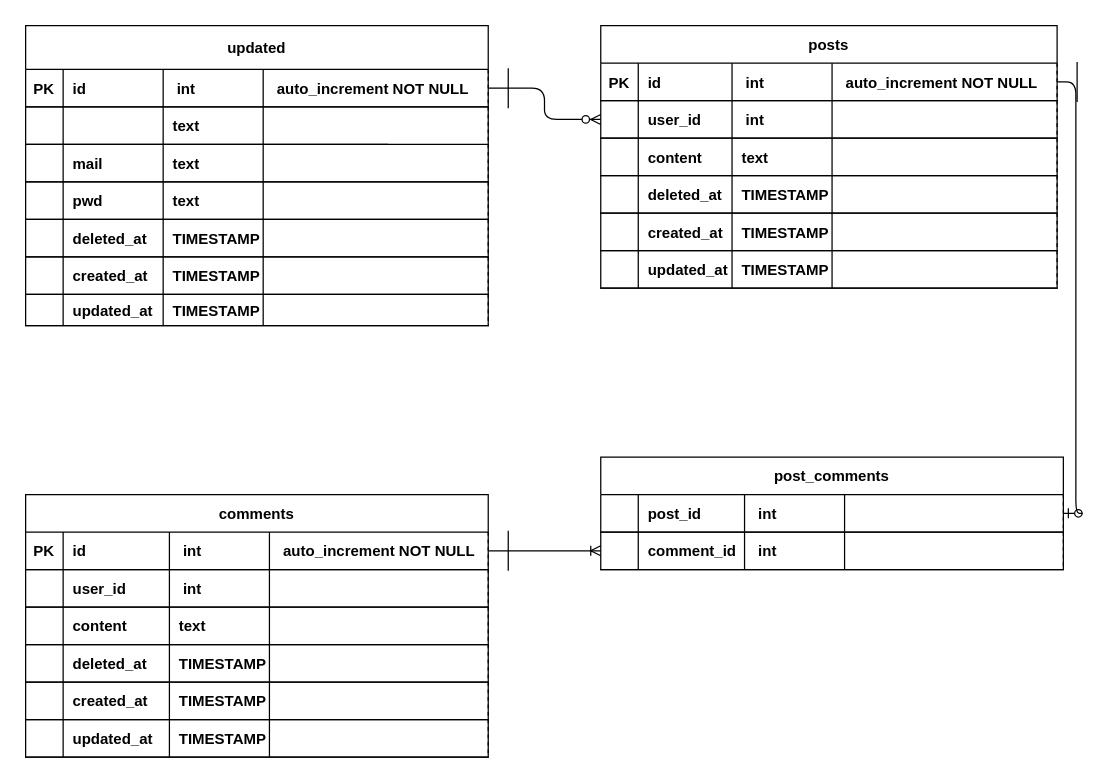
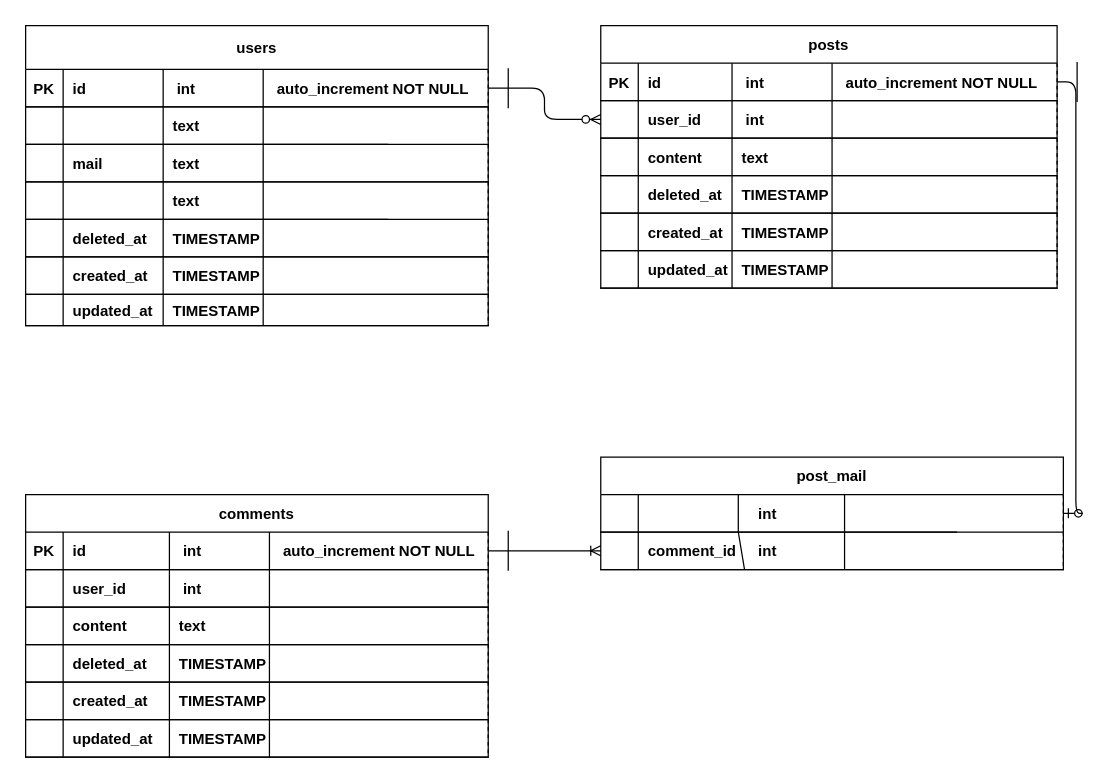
(256, 48) -> (256, 48)
(113, 201) -> none
(831, 476) -> (831, 476)
(691, 513) -> none
